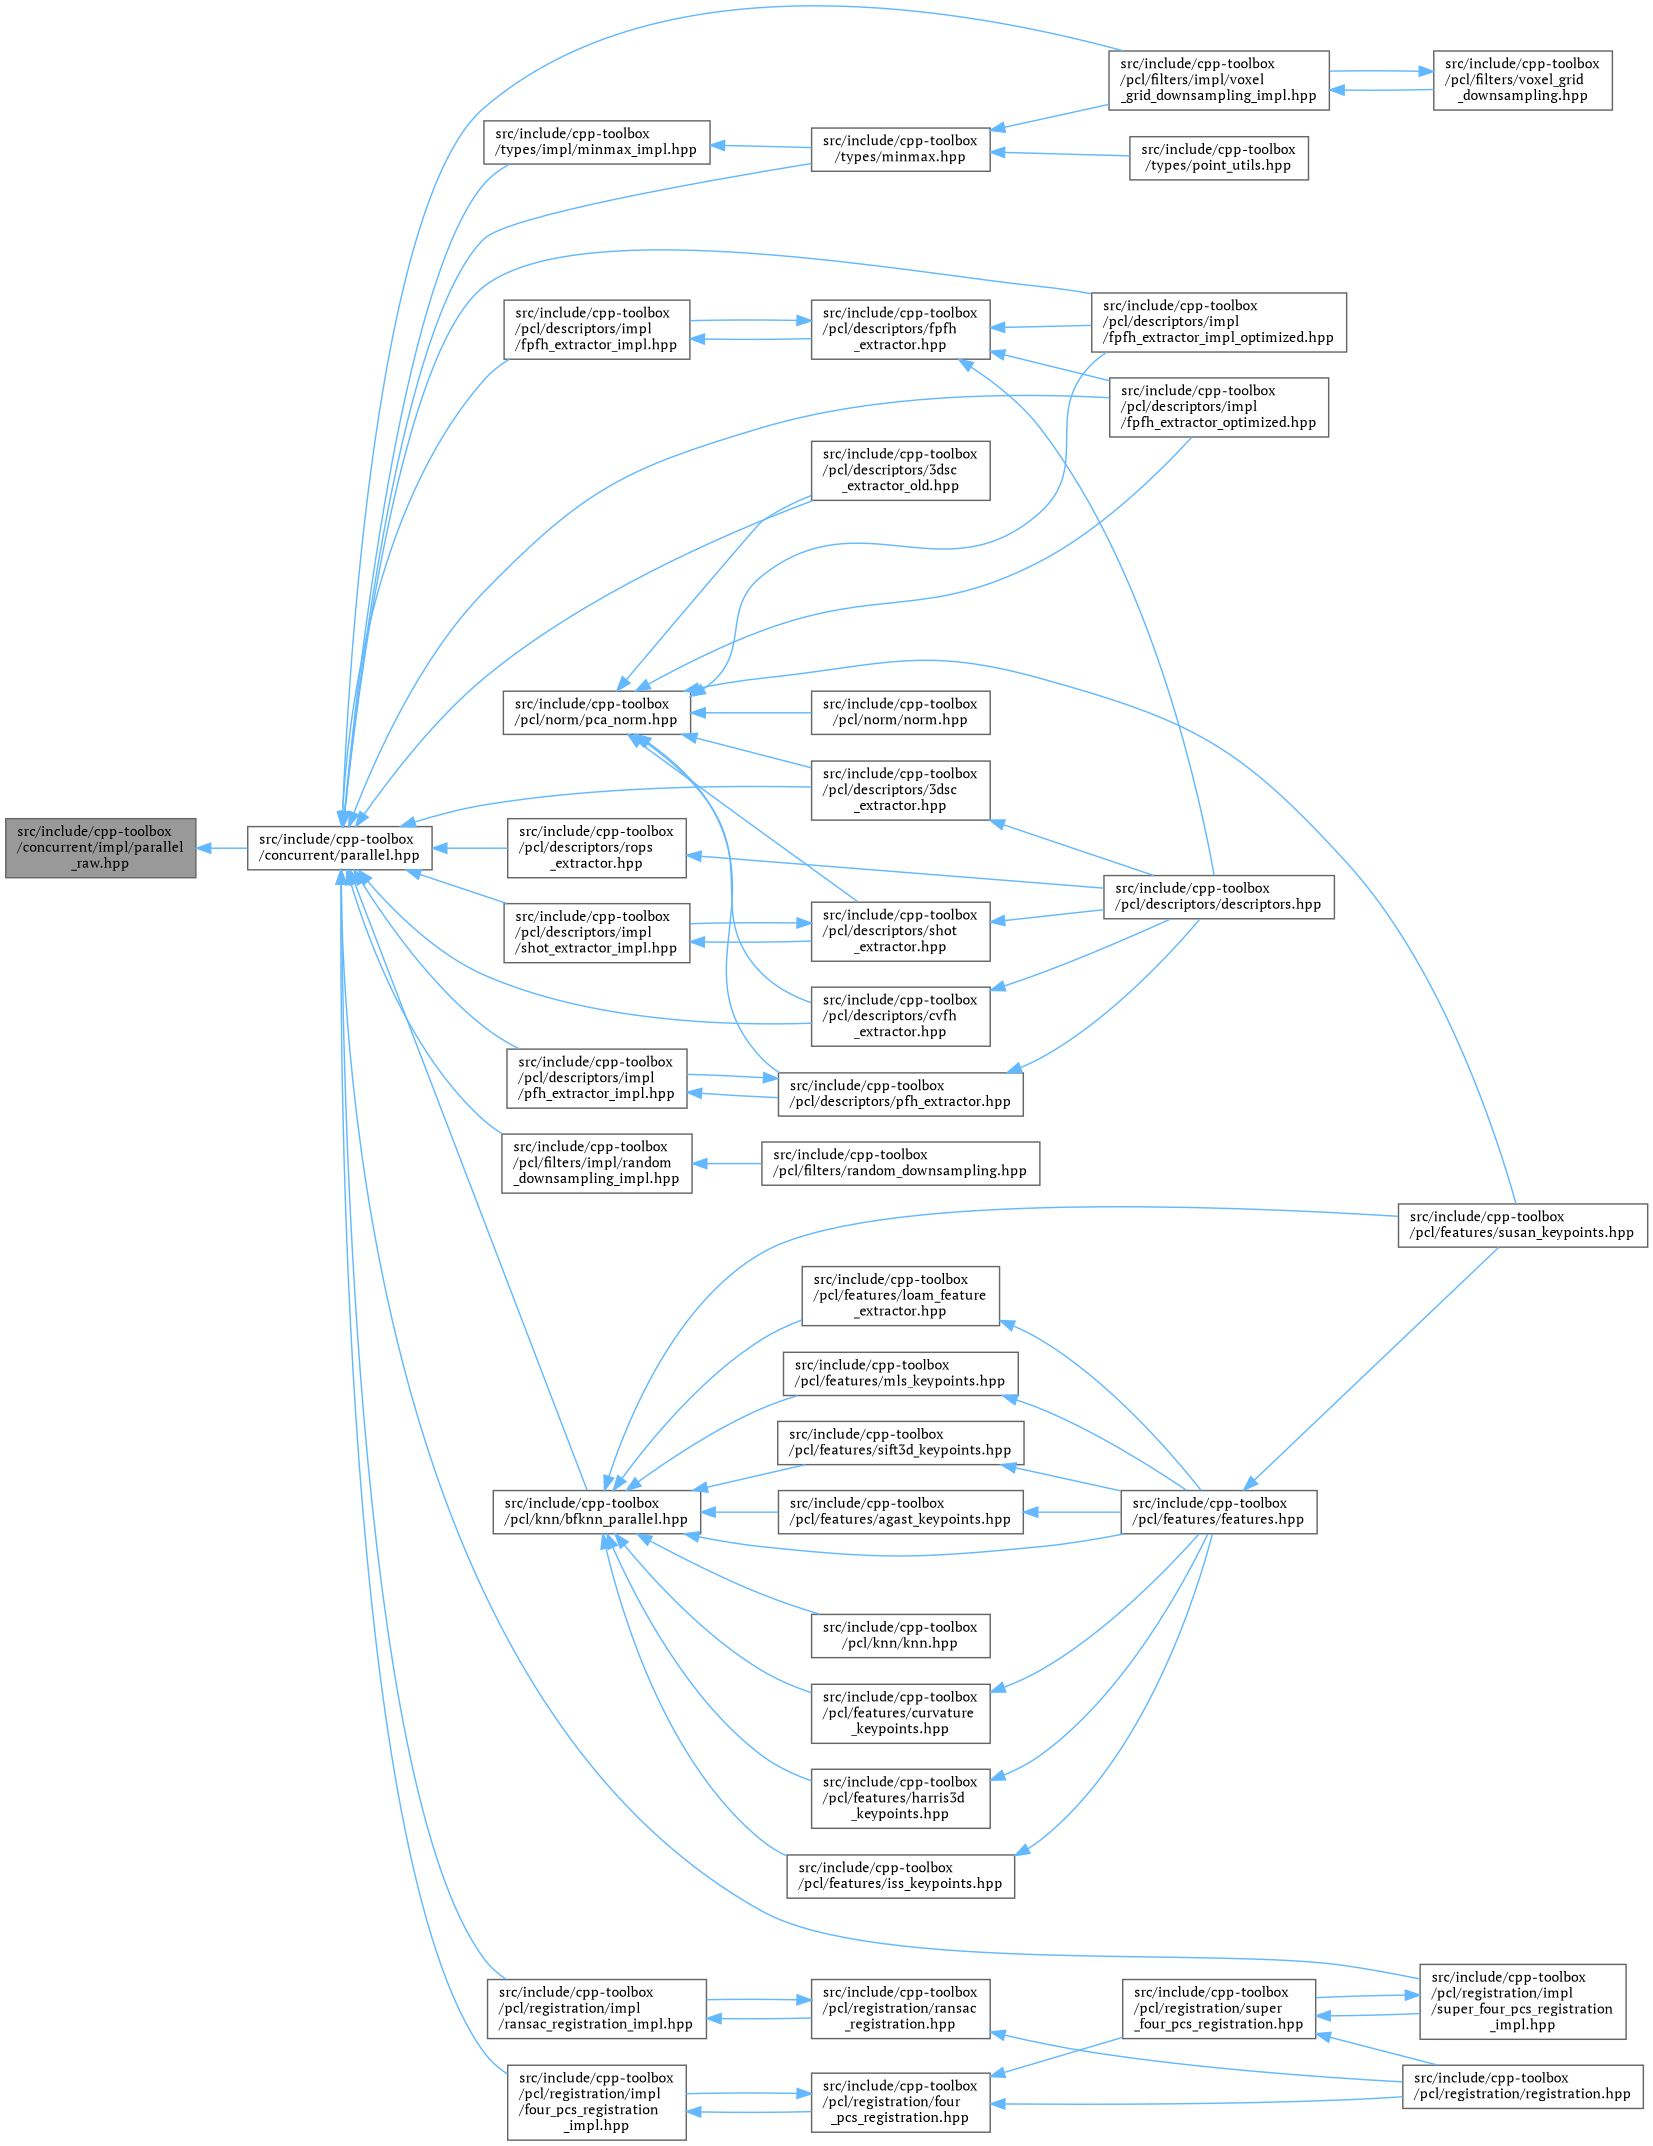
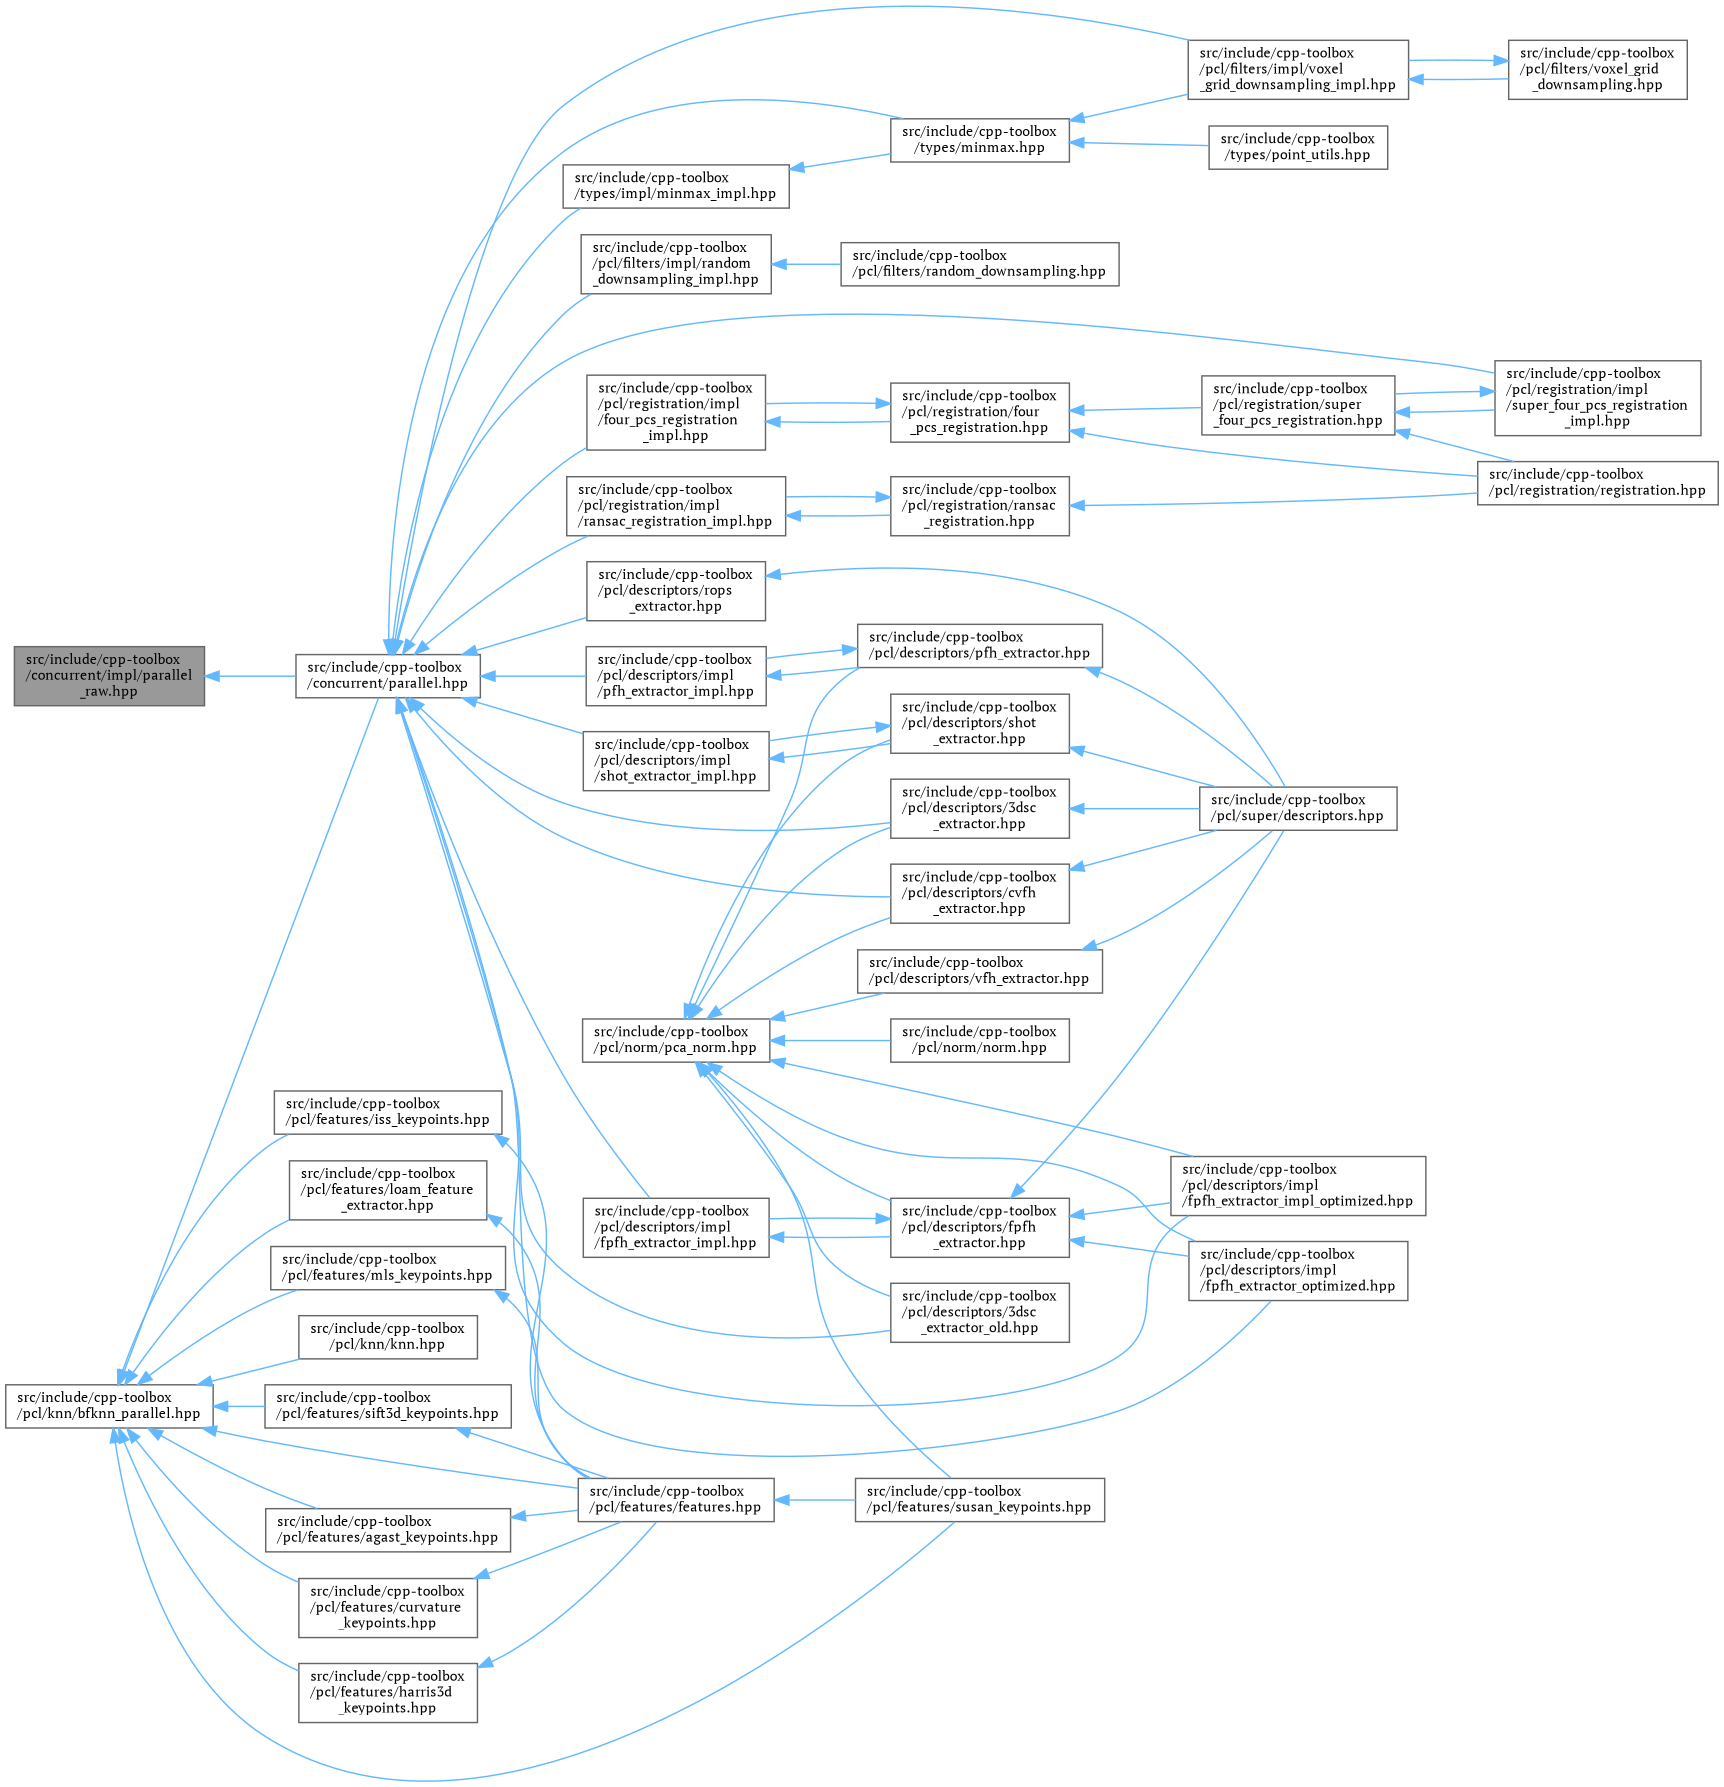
(1219, 897) -> (1298, 809)
none -> (980, 971)
none -> (794, 1146)
(471, 1187) -> (251, 1034)
